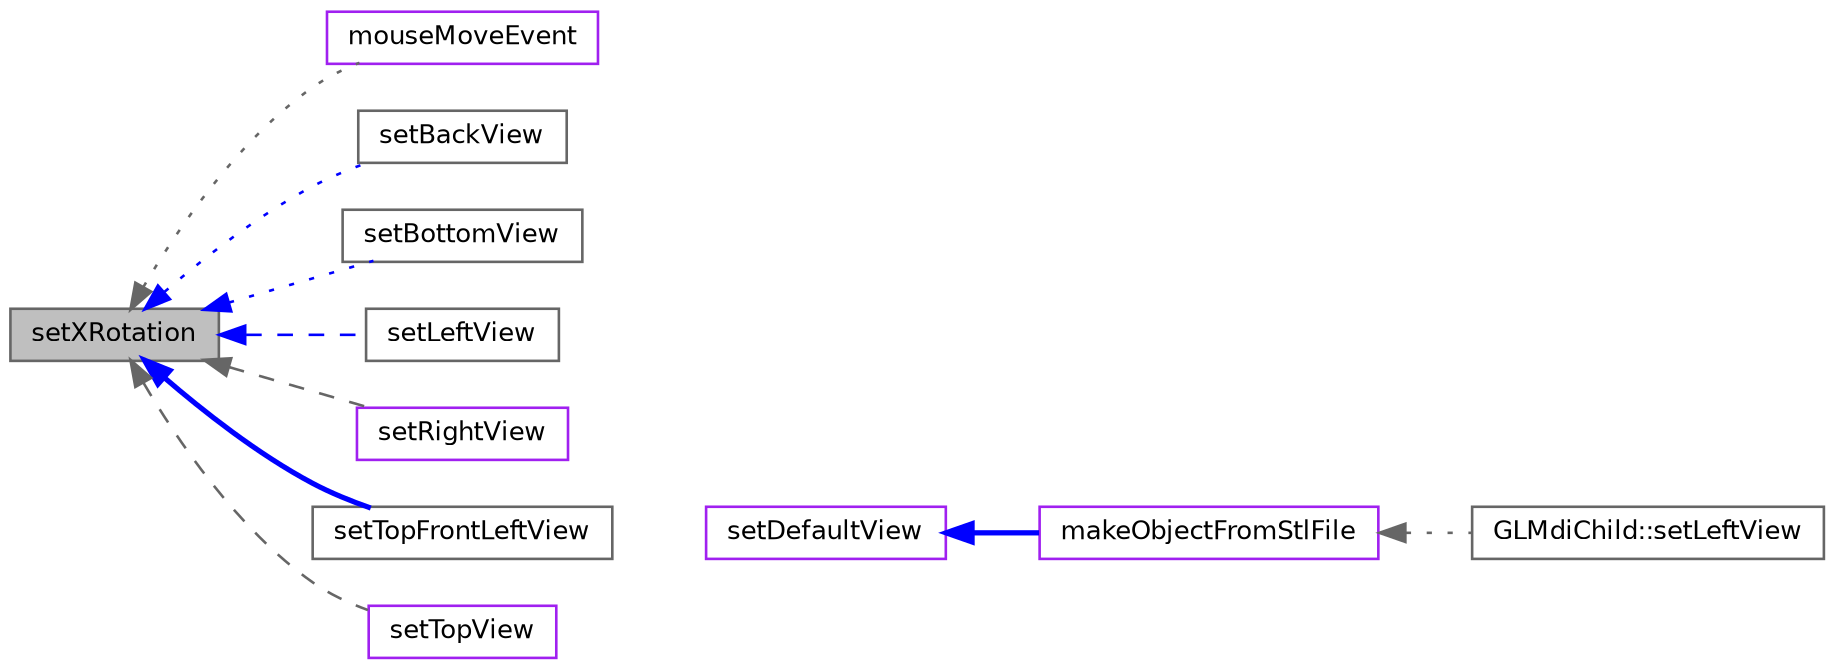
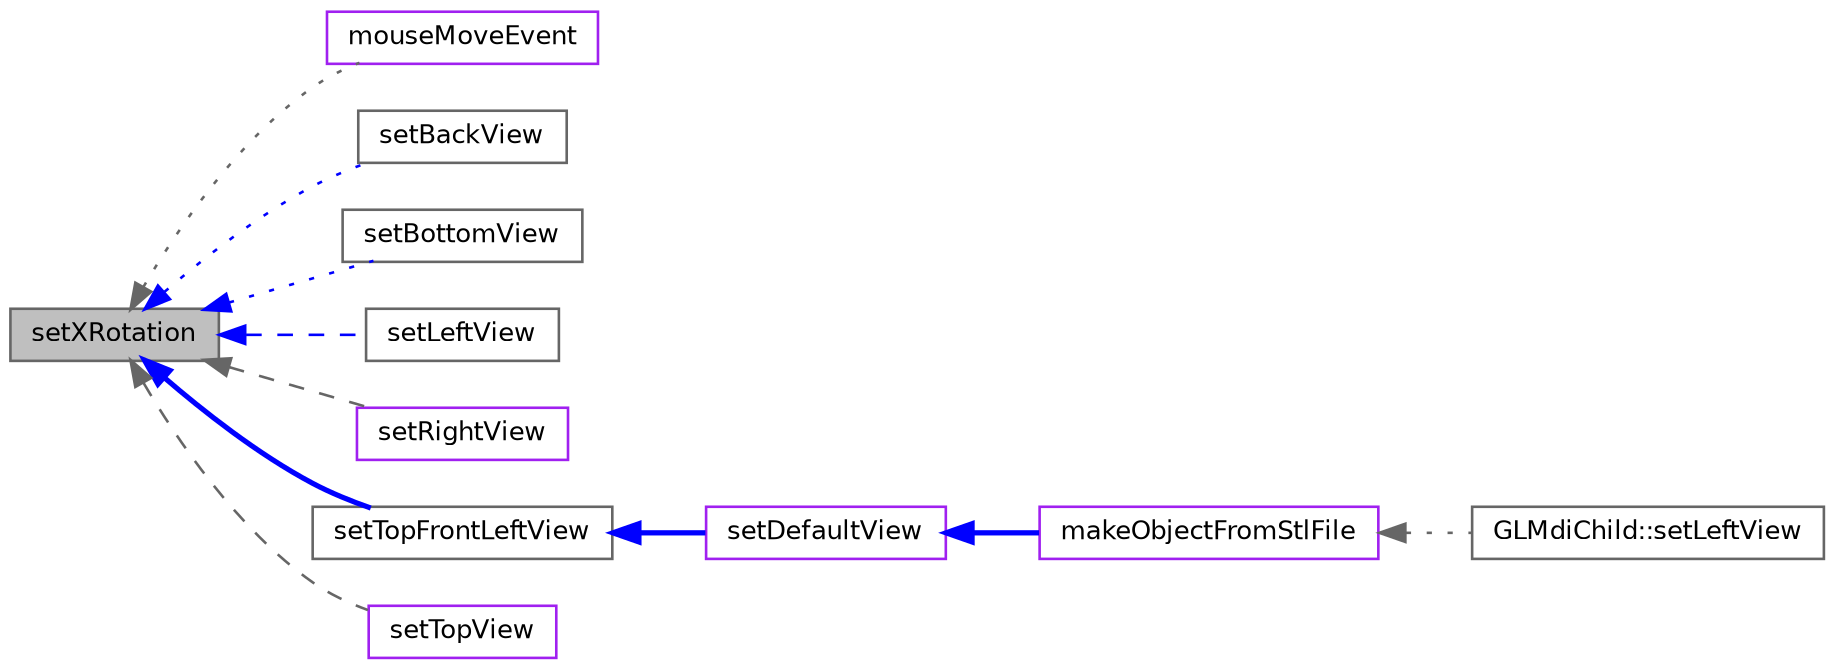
none -> (672, 533)
